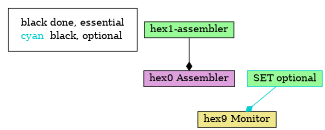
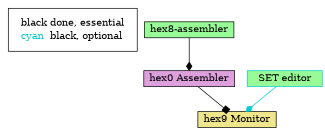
(189, 30) -> (189, 30)
(285, 79) -> (285, 79)
none -> (210, 97)
